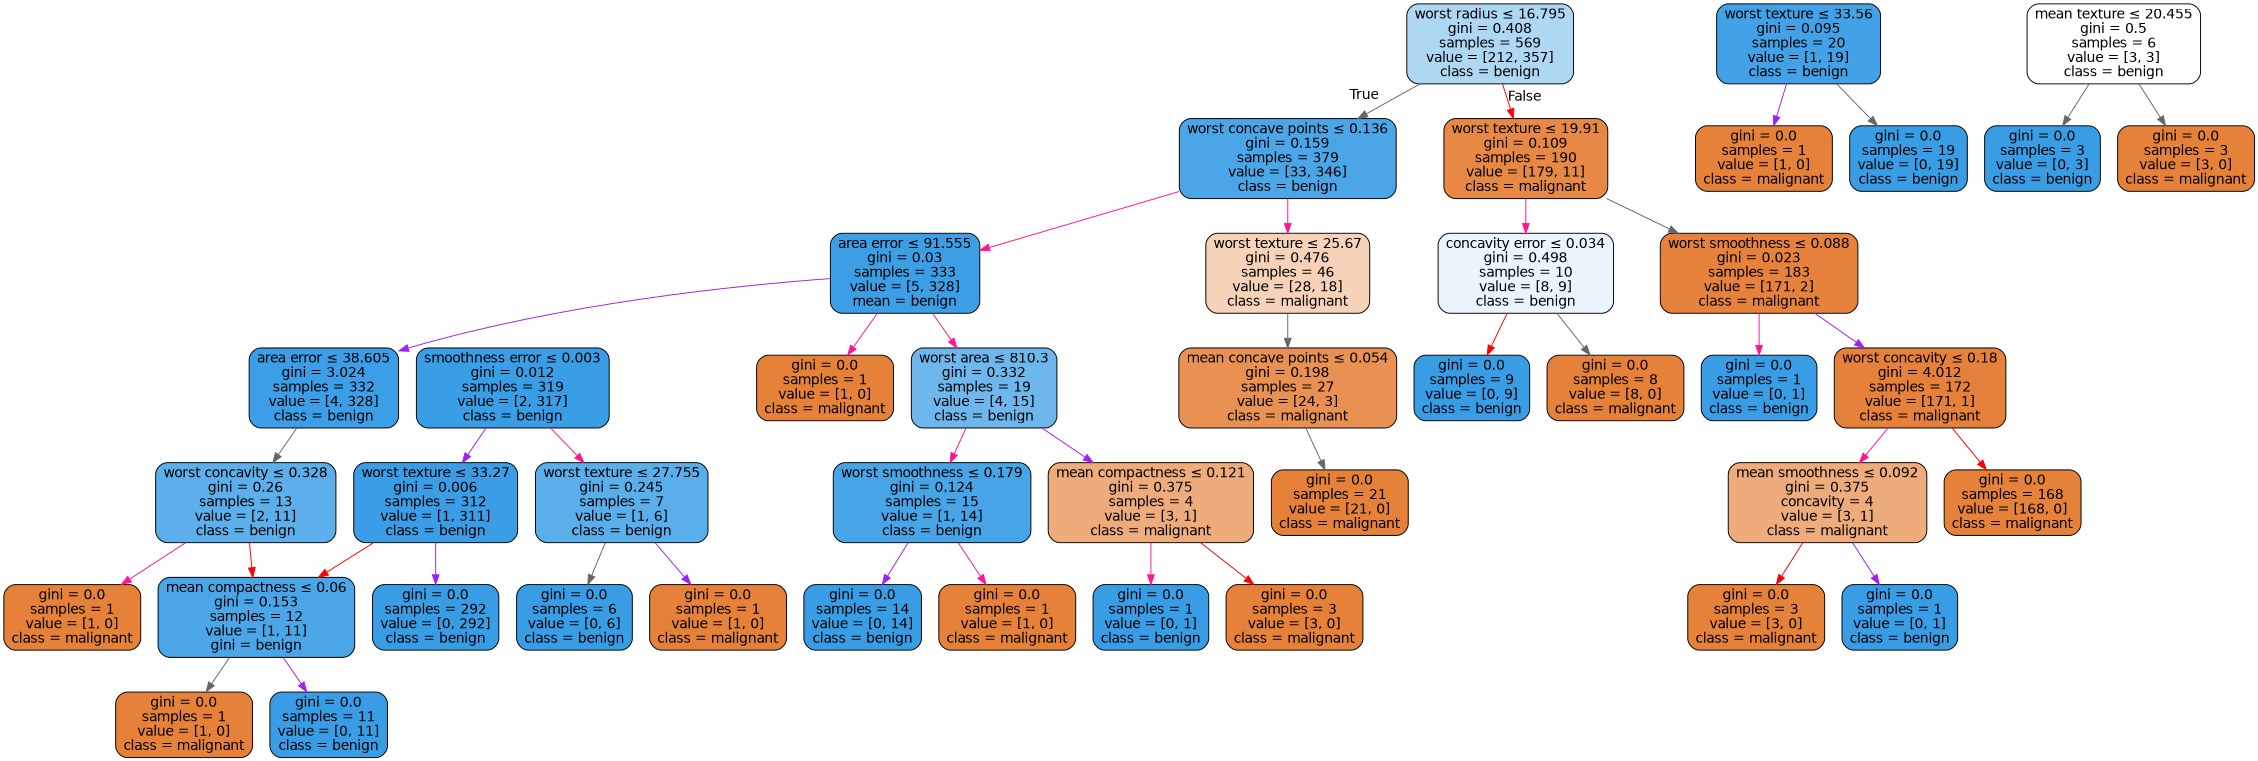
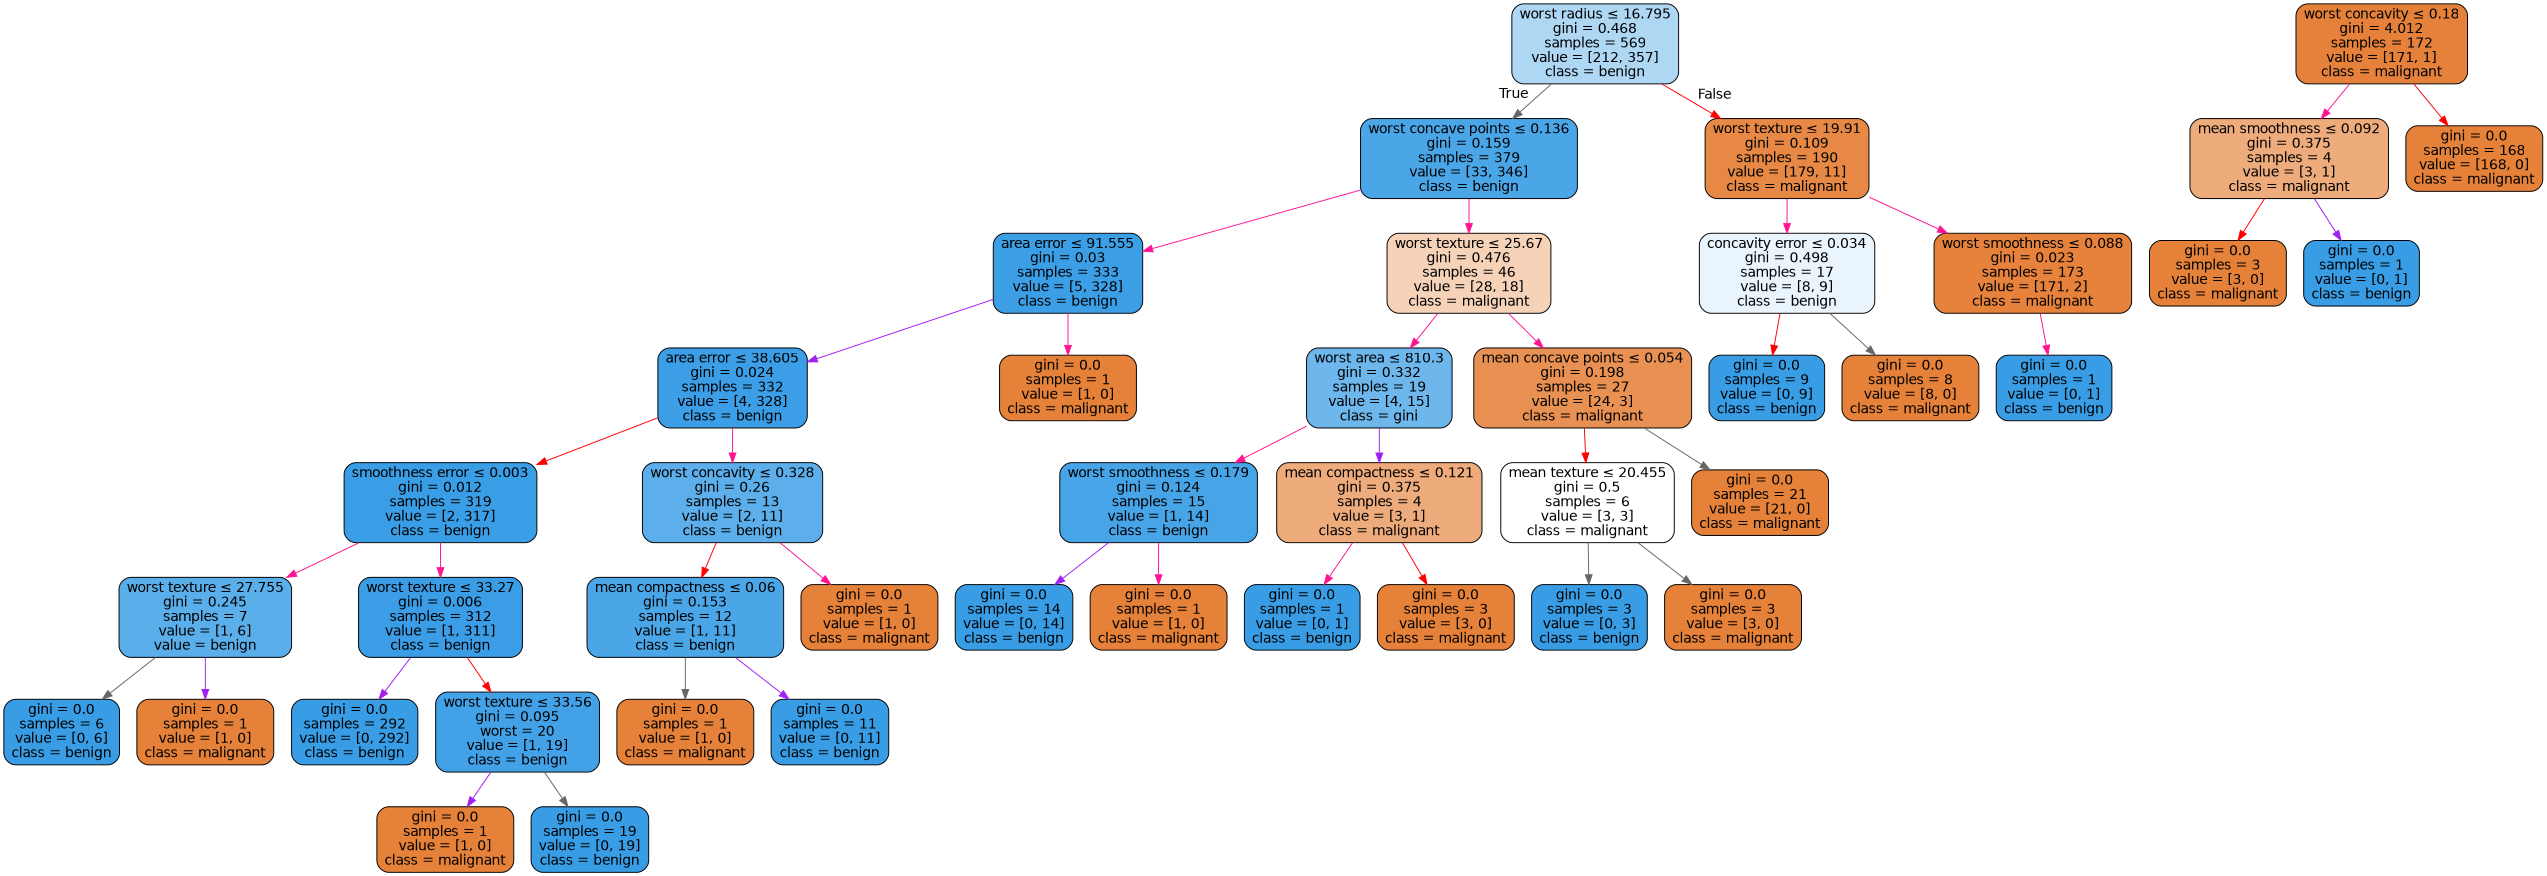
(1490, 29) -> (1595, 29)
(1799, 43) -> (518, 732)
(2114, 72) -> (1588, 531)
(1638, 214) -> (1904, 213)
(1526, 273) -> (1787, 273)
(1759, 273) -> (2033, 273)
(905, 302) -> (1068, 302)
(1288, 326) -> (1522, 327)
(942, 327) -> (1427, 327)
(1836, 328) -> none
(324, 373) -> (733, 373)
(984, 416) -> (1379, 416)
none -> (602, 439)
(288, 441) -> (733, 440)
(477, 441) -> (440, 555)
none -> (1585, 441)
(1828, 502) -> (2289, 158)
(622, 531) -> (205, 646)
(350, 557) -> (476, 671)
(256, 646) -> (685, 646)
